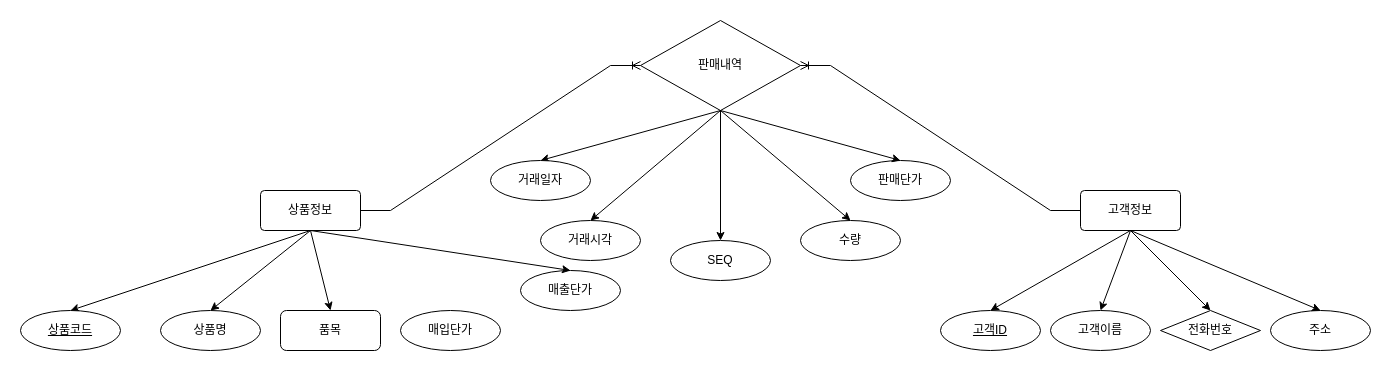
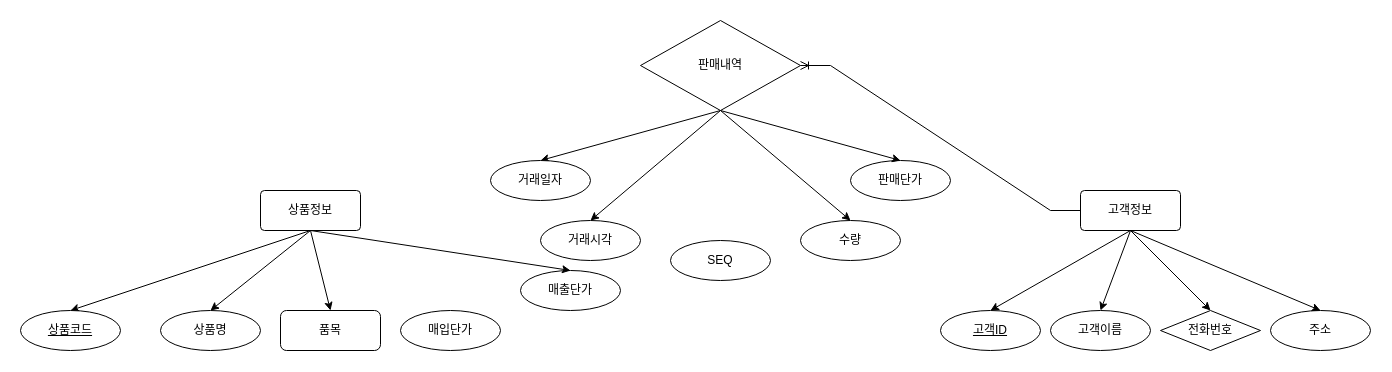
(500, 138) -> none
(721, 173) -> none
